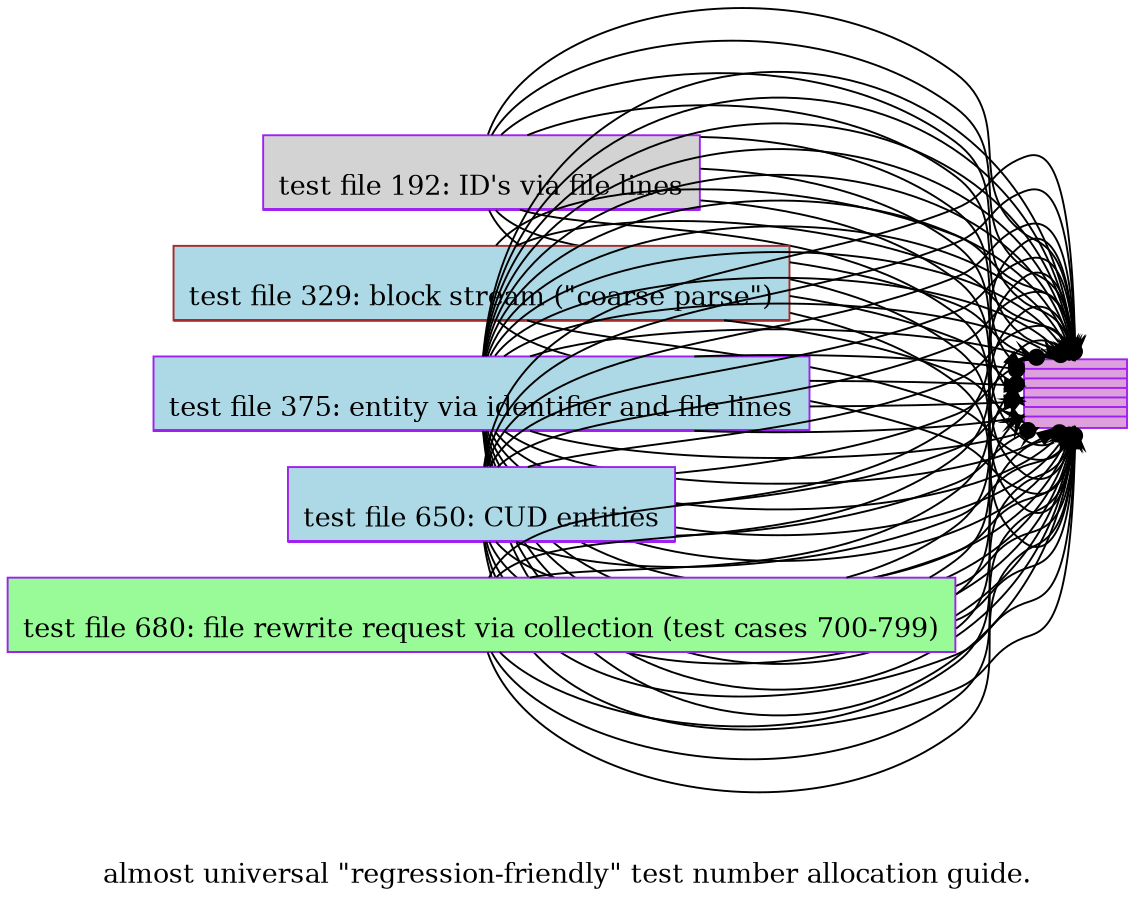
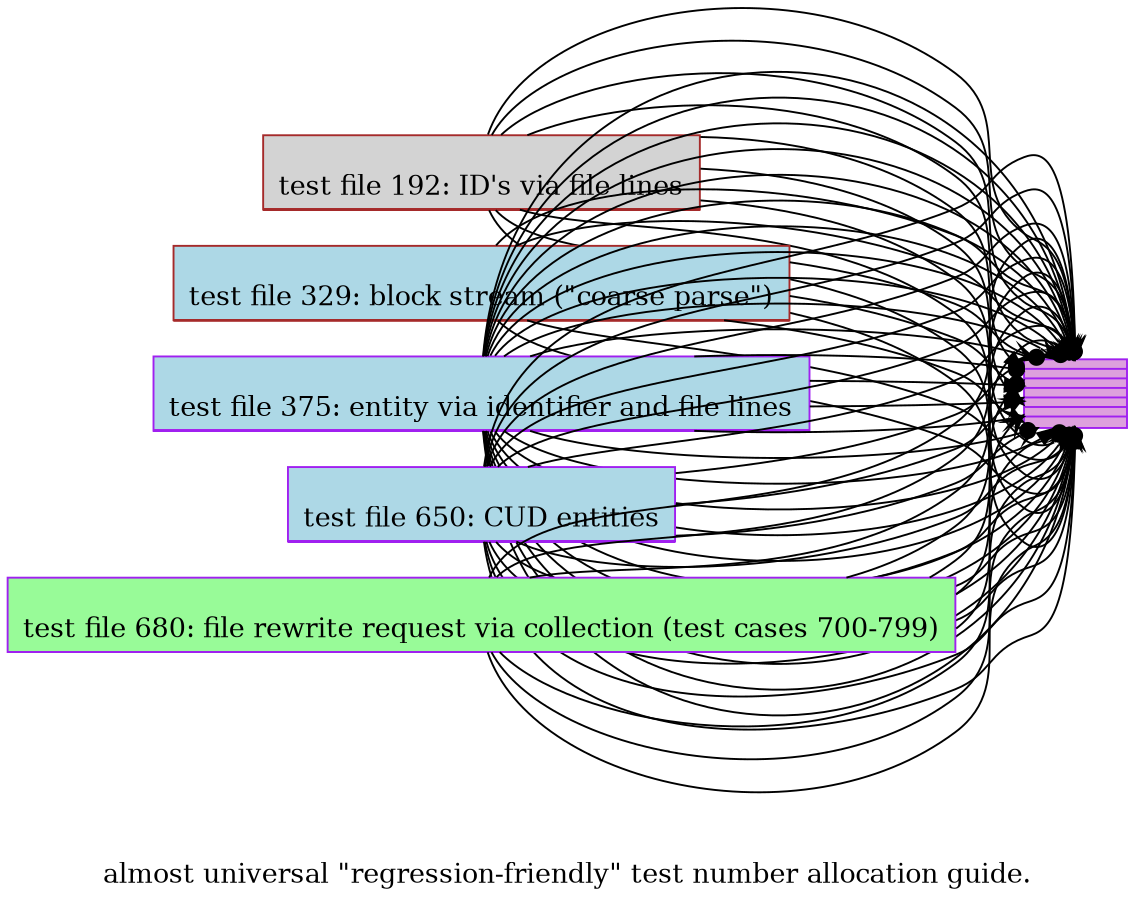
(482, 172) -> (482, 172)
